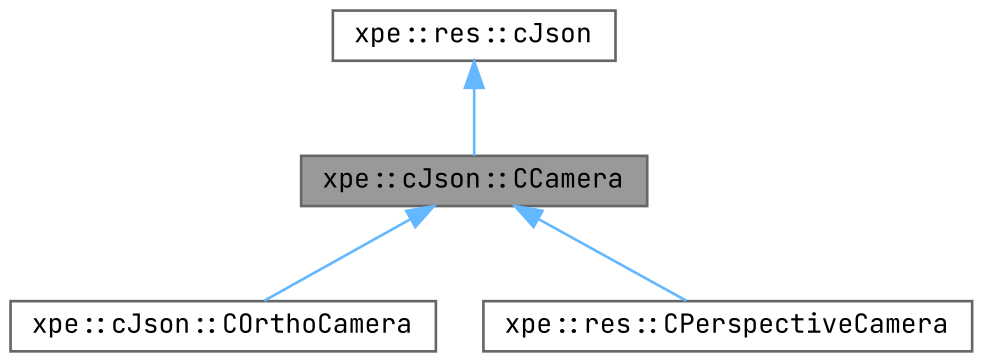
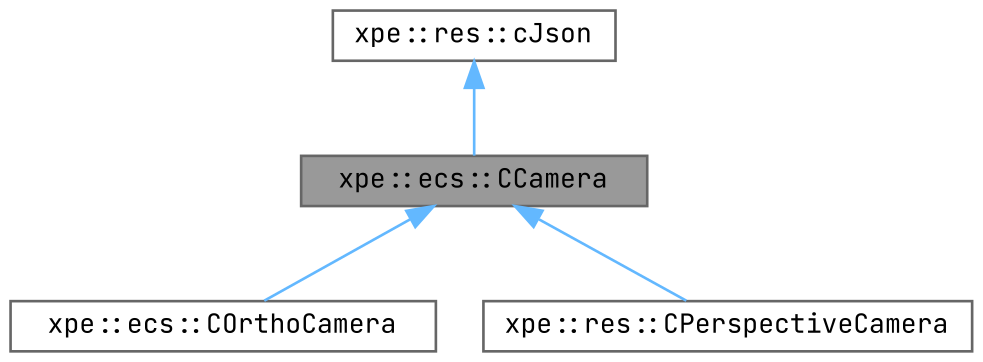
(474, 181) -> (474, 181)
(223, 326) -> (223, 326)
